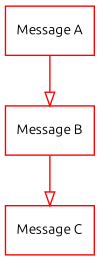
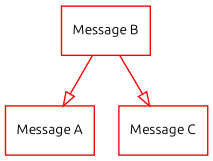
(50, 74) -> (81, 75)
